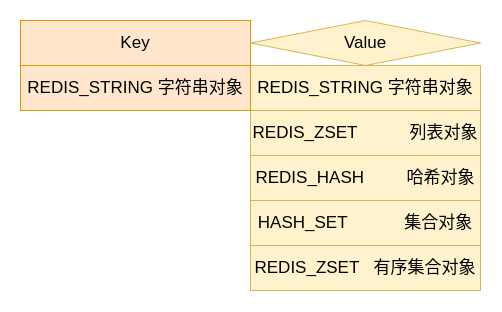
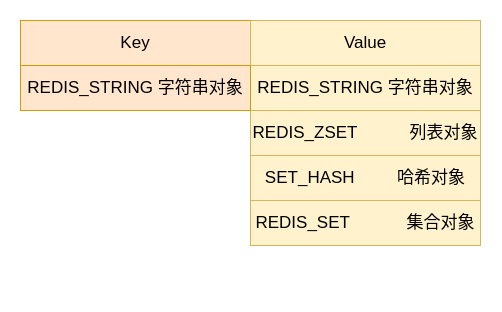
(366, 43) -> (366, 43)
(366, 179) -> (366, 179)
(366, 224) -> (366, 224)
(366, 268) -> none
